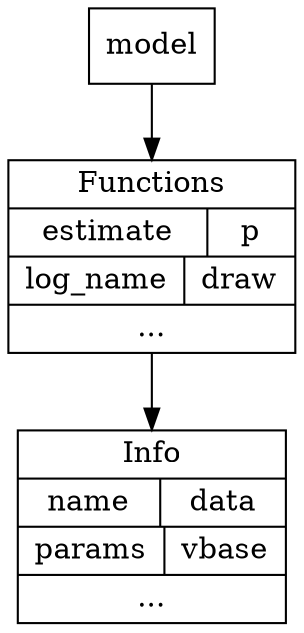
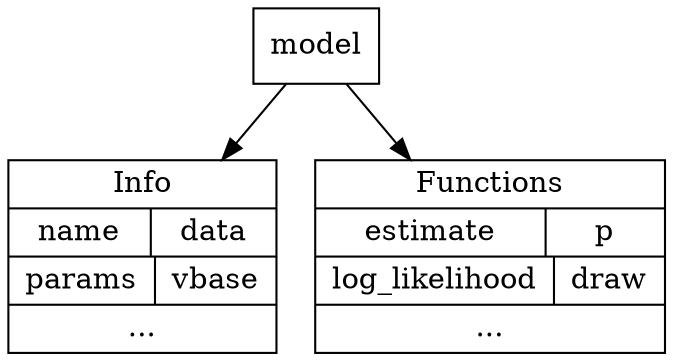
(96, 280) -> (435, 280)
(152, 381) -> (261, 114)
